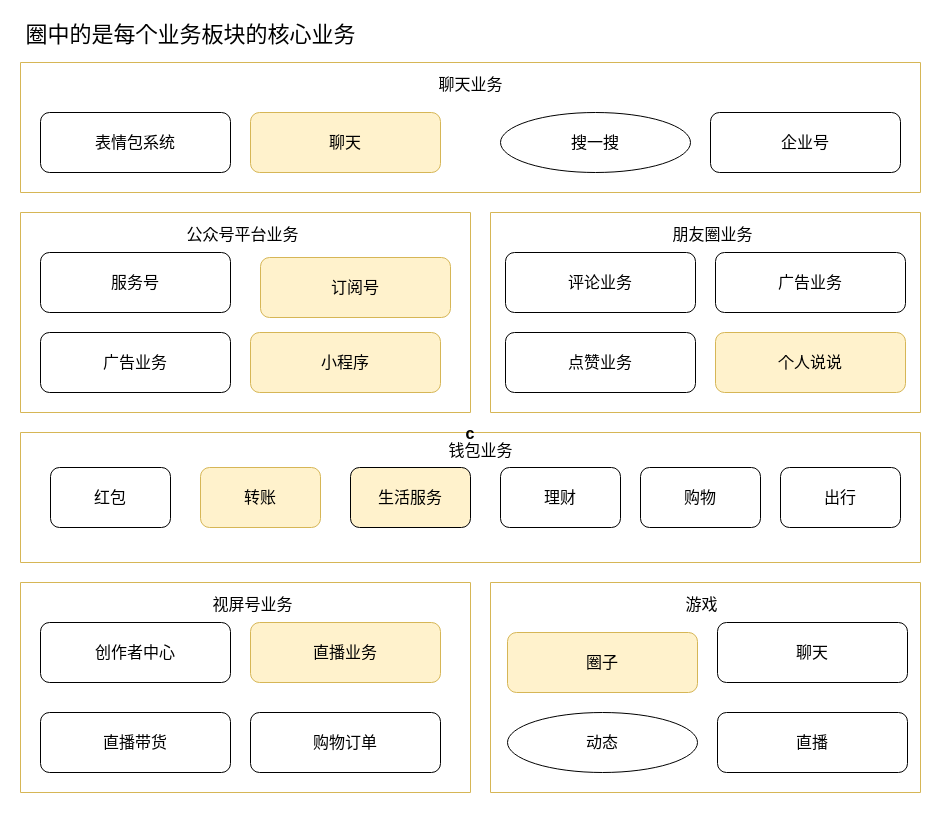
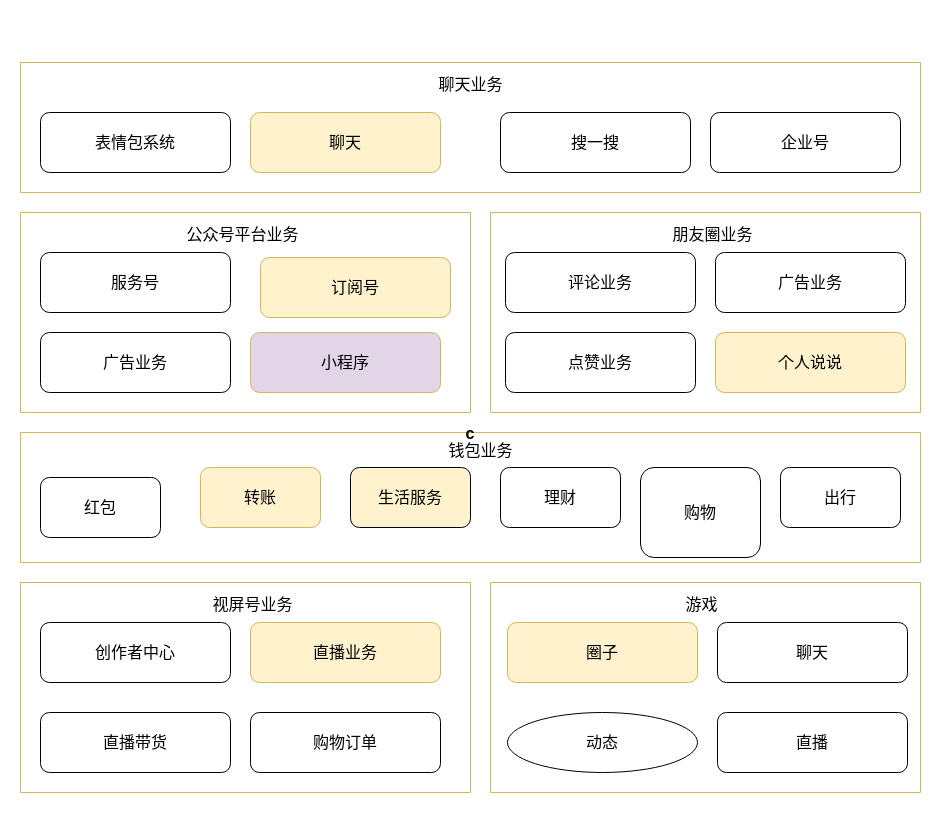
(191, 36) -> none
(596, 143) -> (596, 143)
(346, 363) -> (346, 363)
(111, 498) -> (101, 508)
(701, 498) -> (701, 513)
(603, 663) -> (603, 653)
